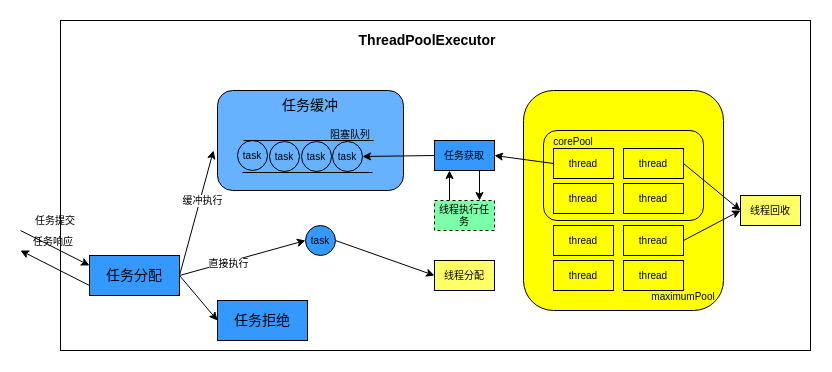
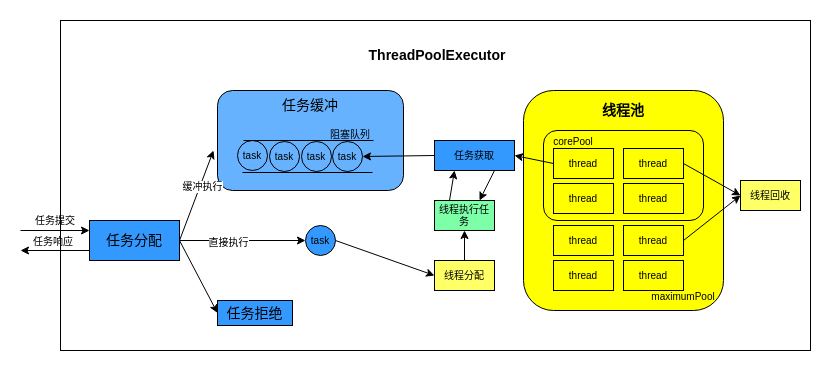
(427, 41) -> (437, 56)
none -> (624, 111)
(465, 156) -> (475, 156)
(771, 211) -> (771, 196)
(465, 216) -> (465, 216)
none -> (465, 249)
(135, 276) -> (135, 241)
(263, 321) -> (255, 313)
